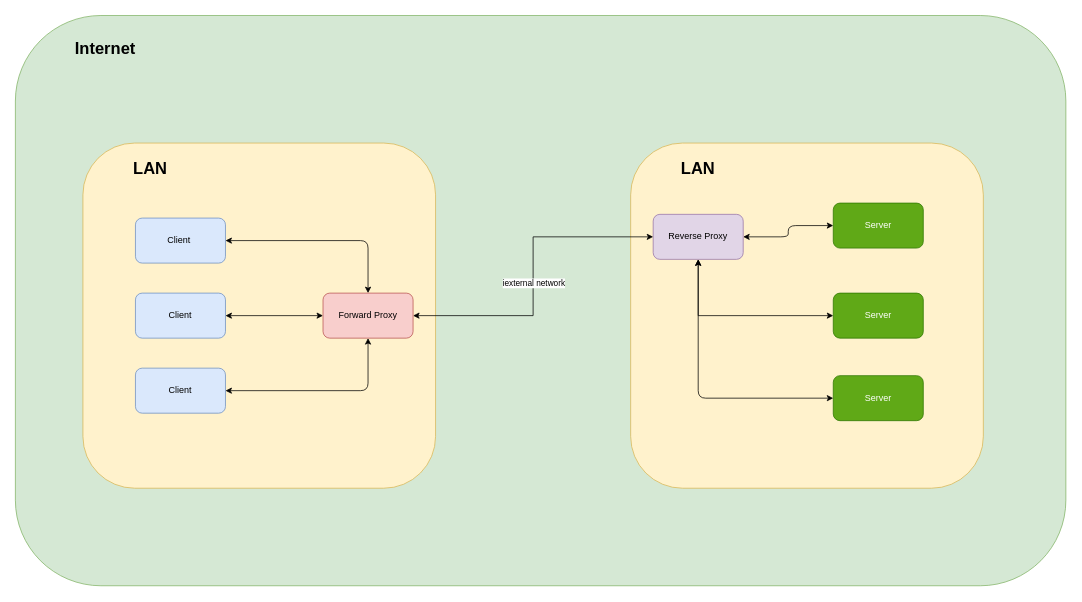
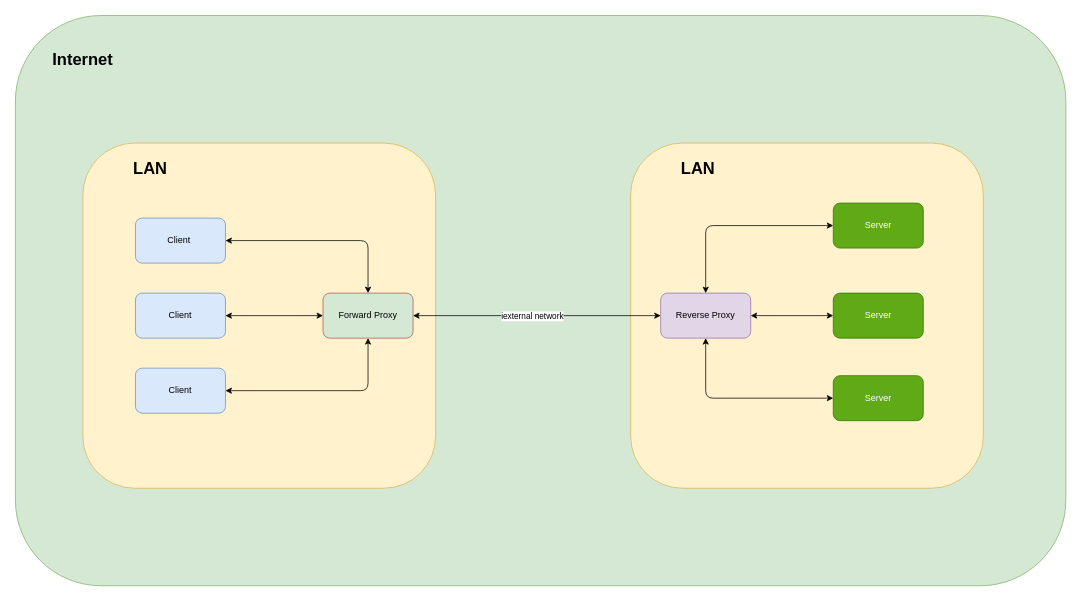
(105, 49) -> (83, 60)
(698, 237) -> (705, 315)
(368, 315) -> (368, 315)
